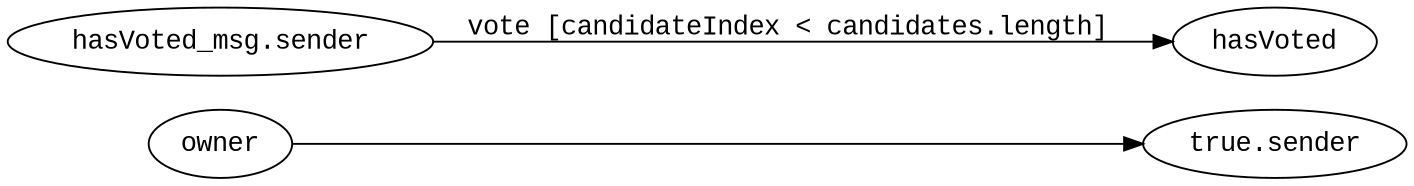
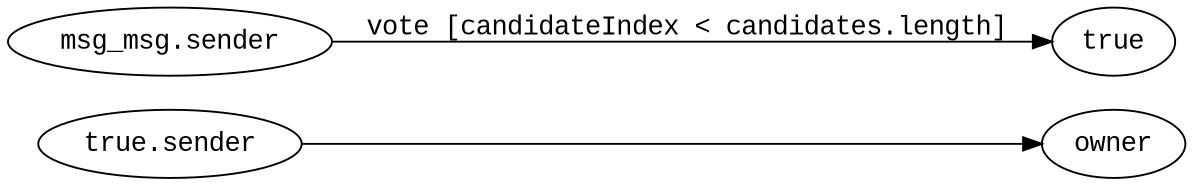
(220, 42) -> (170, 42)
(1275, 42) -> (1114, 42)
(708, 144) -> (662, 144)
